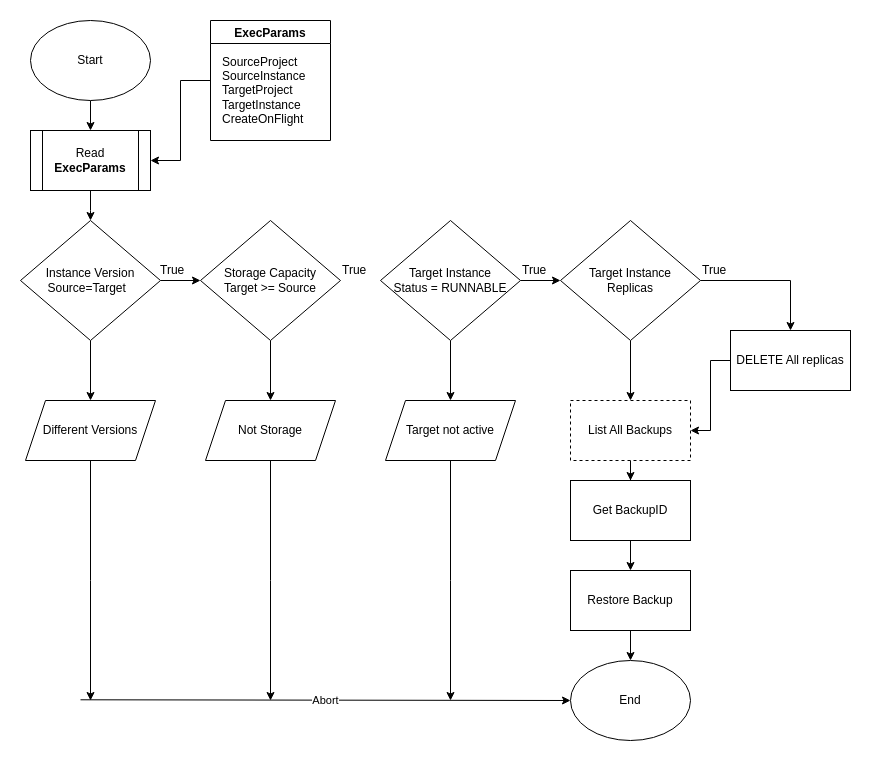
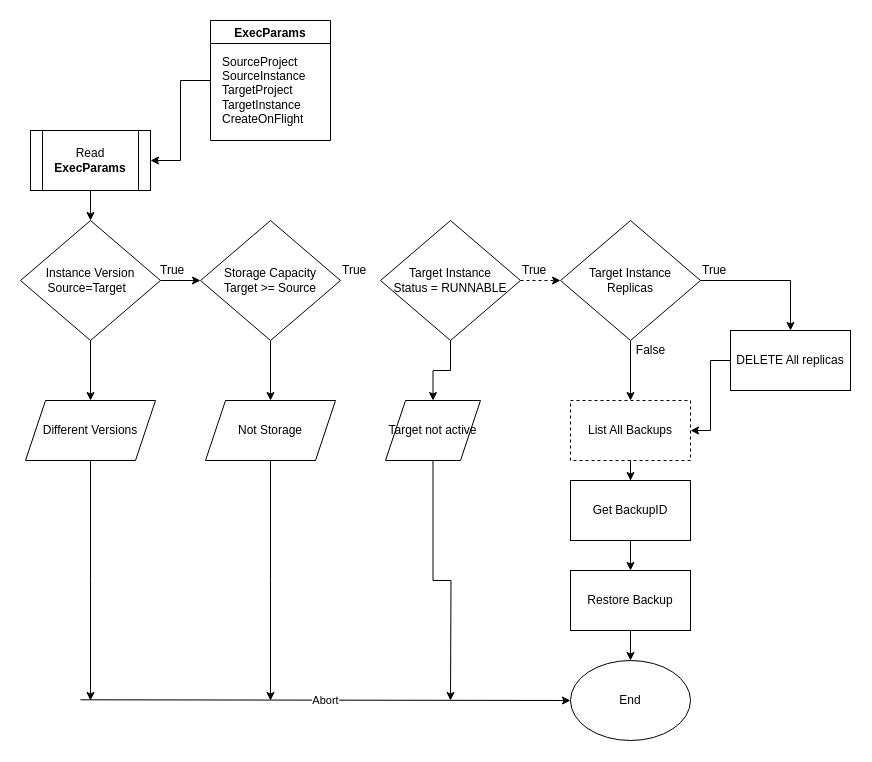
(91, 61) -> none
(91, 120) -> none
(537, 281) -> (537, 281)
none -> (651, 351)
(451, 431) -> (433, 431)
